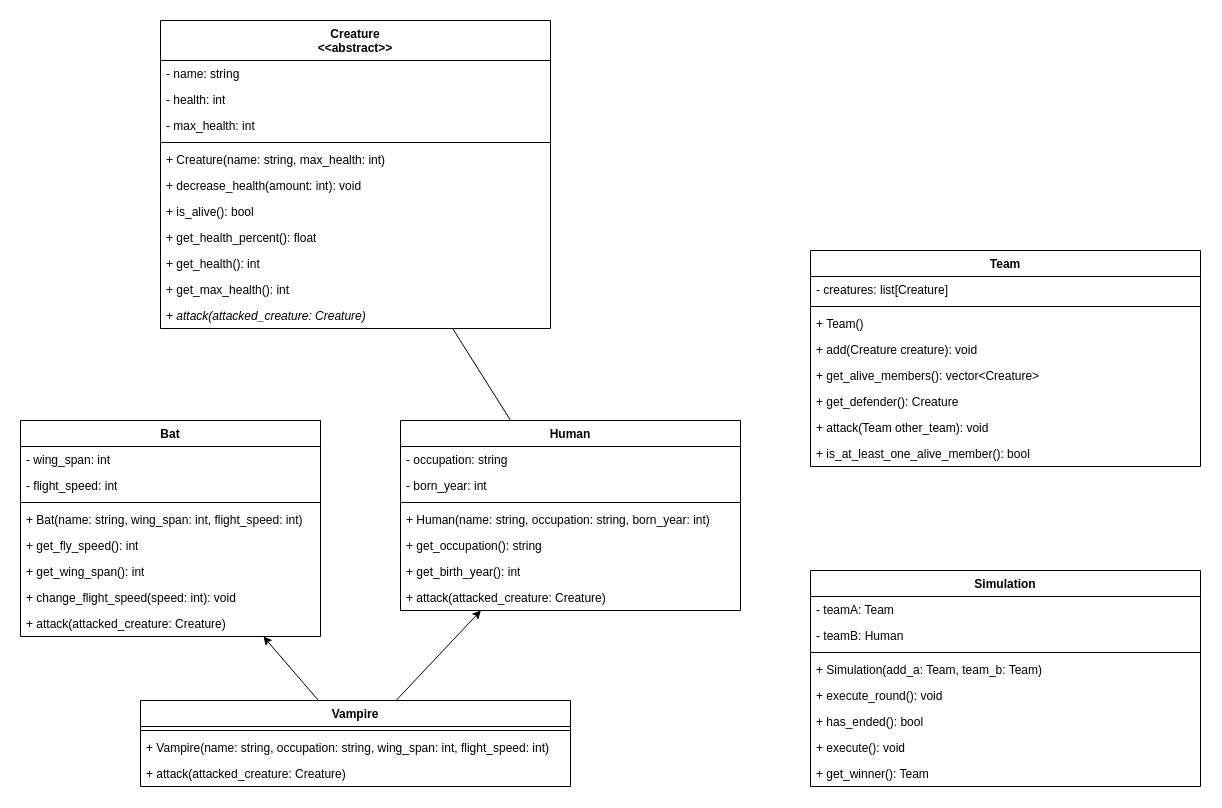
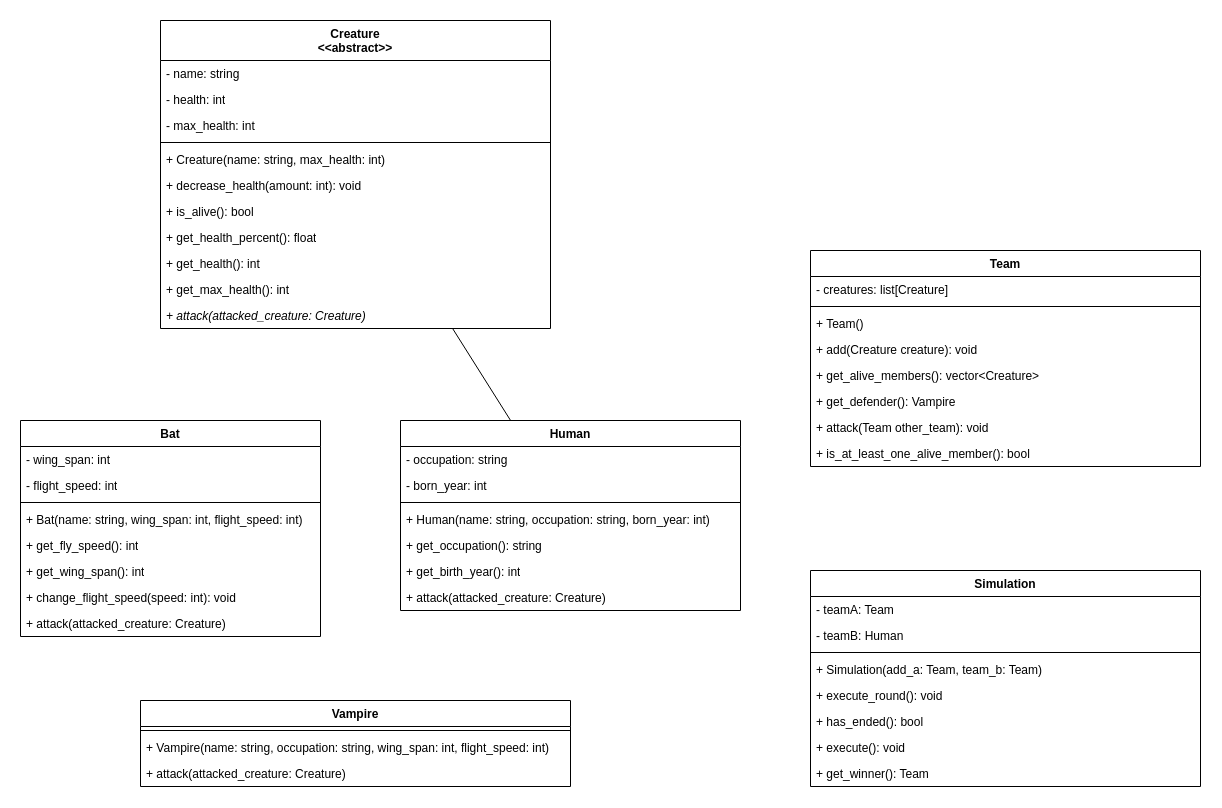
(899, 403) -> (894, 403)
(436, 658) -> none
(293, 671) -> none
